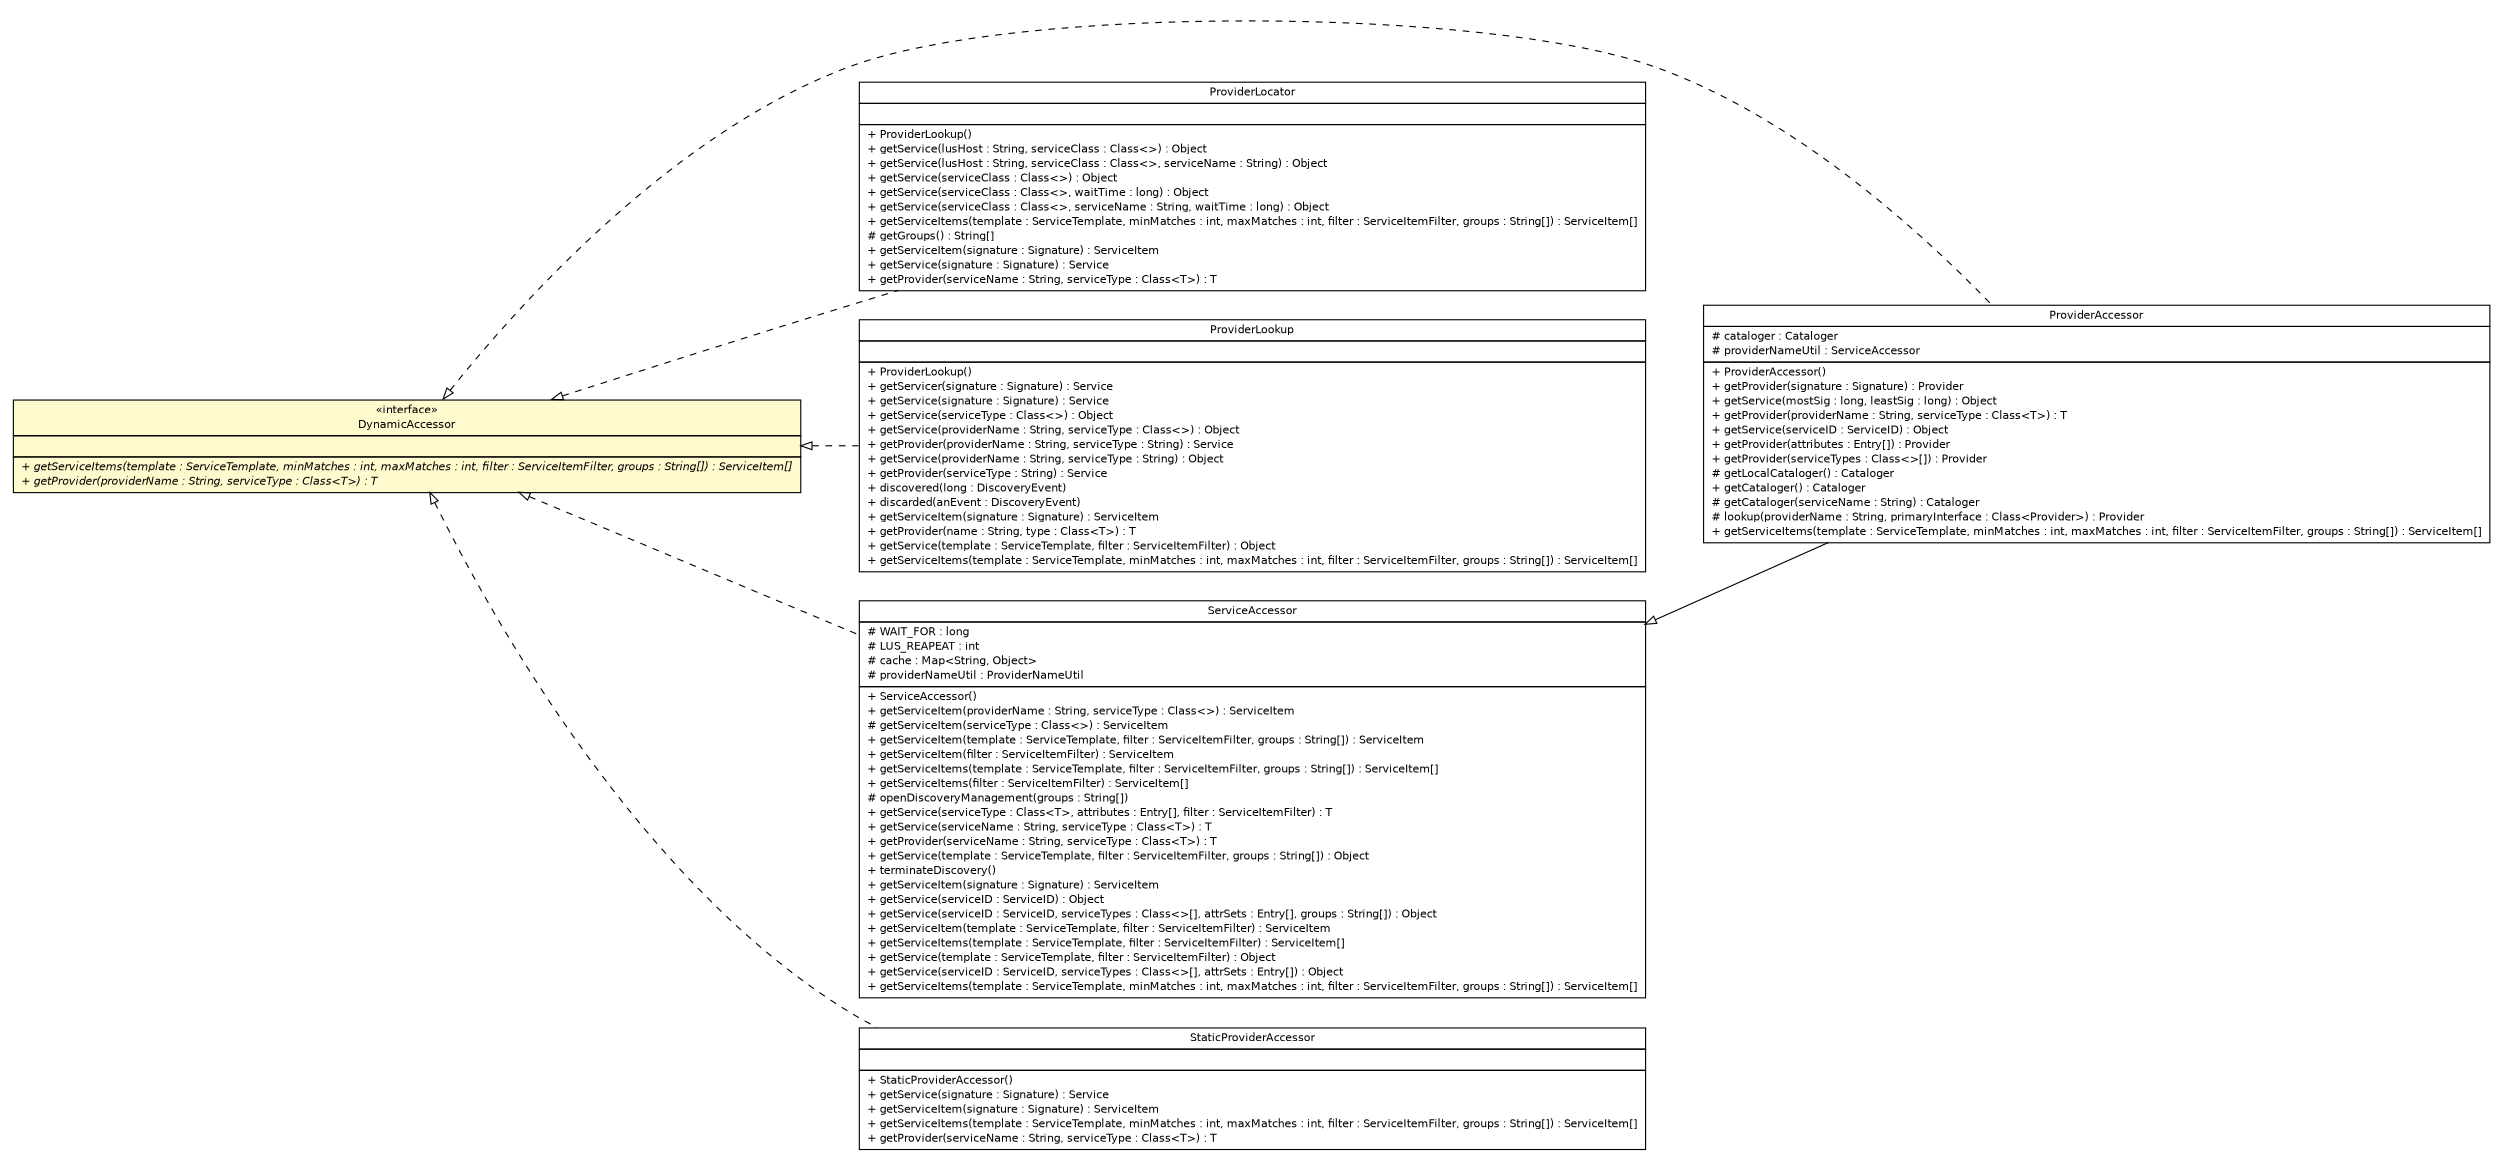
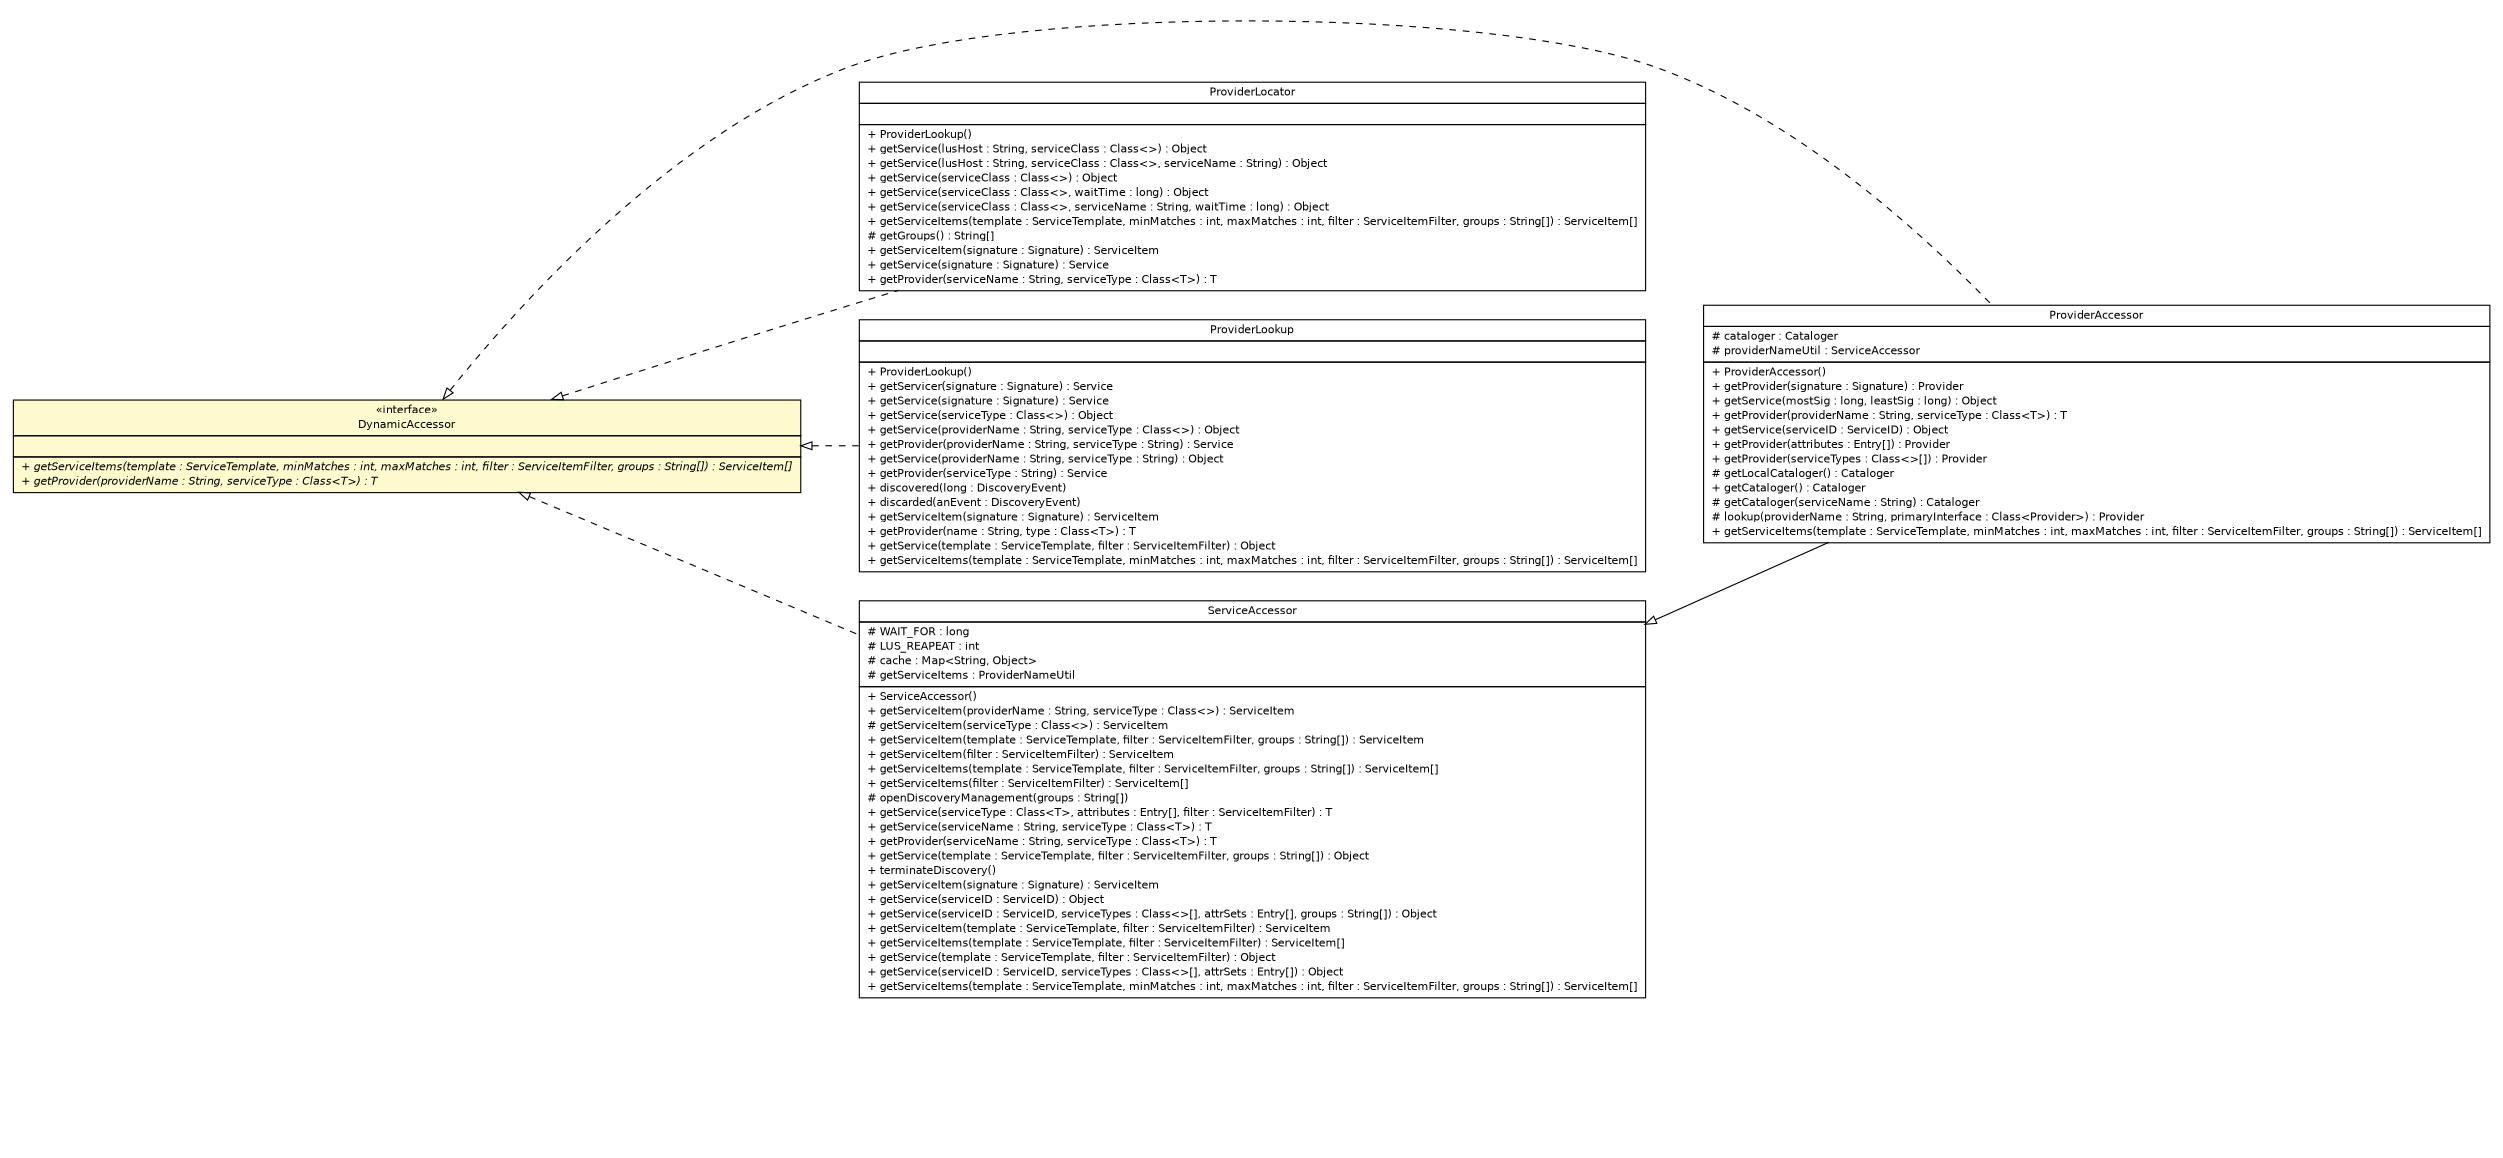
(976, 676) -> (971, 676)
(1252, 1088) -> none
